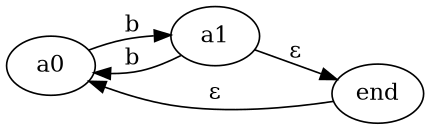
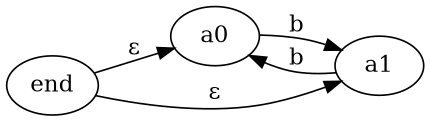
(288, 62) -> (212, 109)
